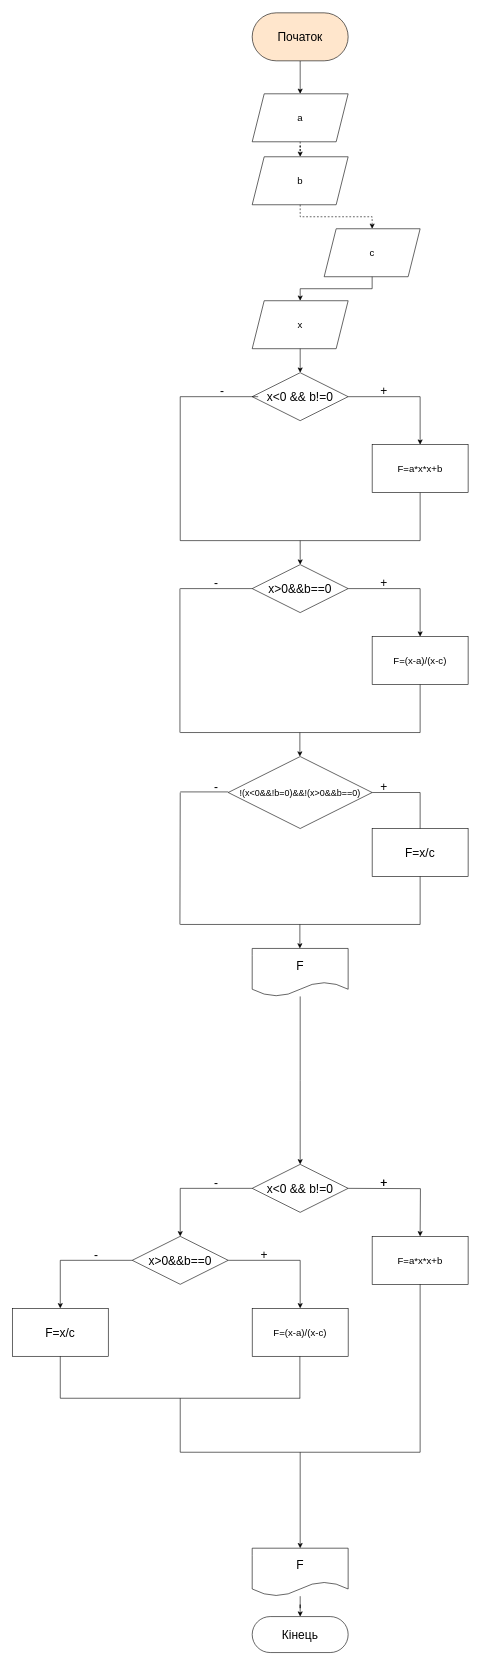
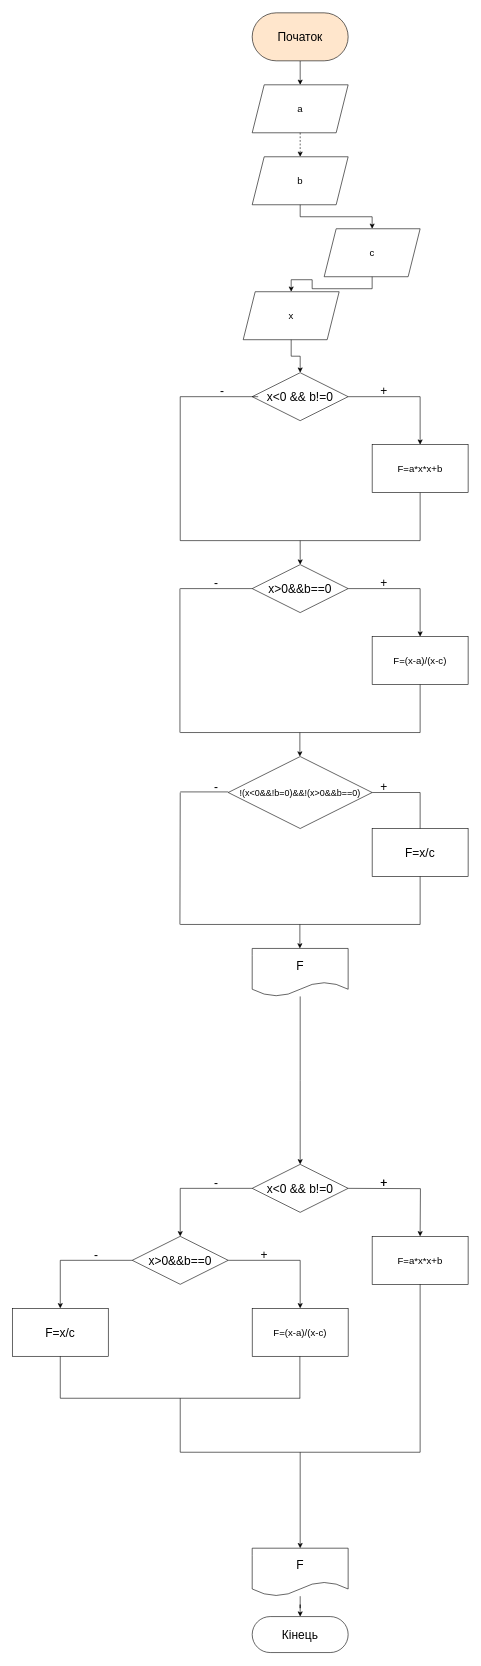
(300, 117) -> (300, 108)
(334, 216) -> (334, 216)
(300, 324) -> (291, 315)
